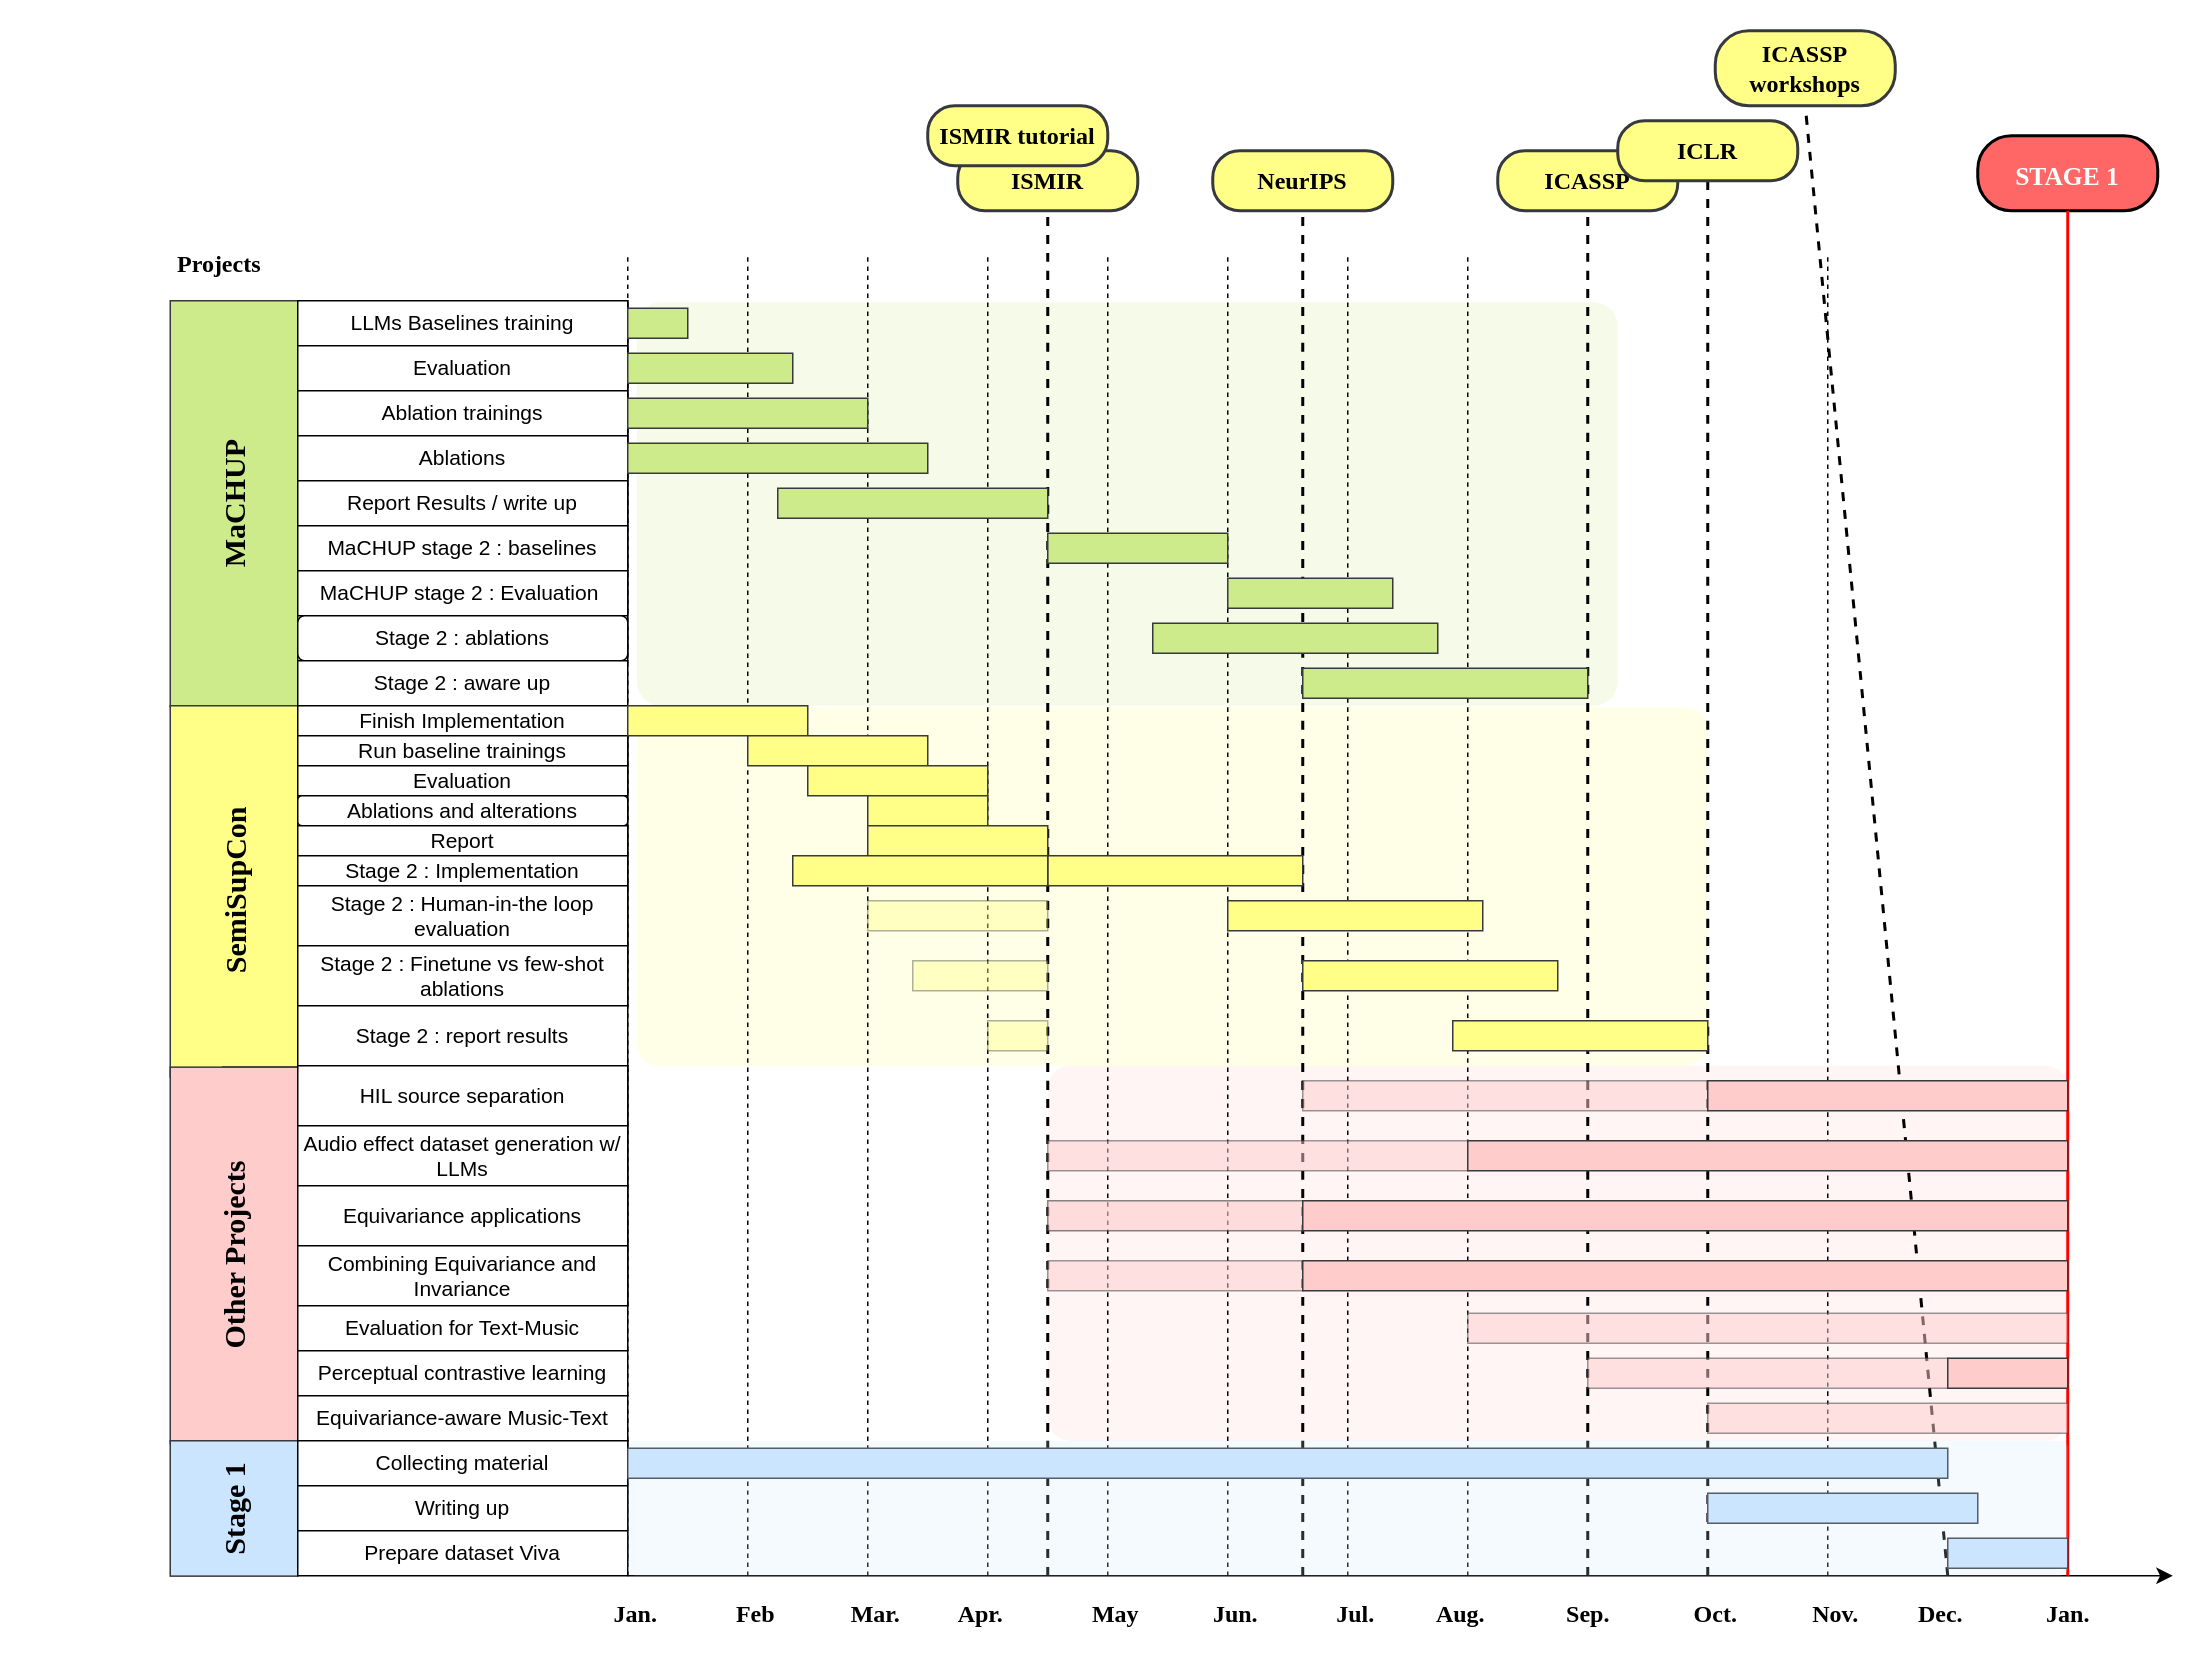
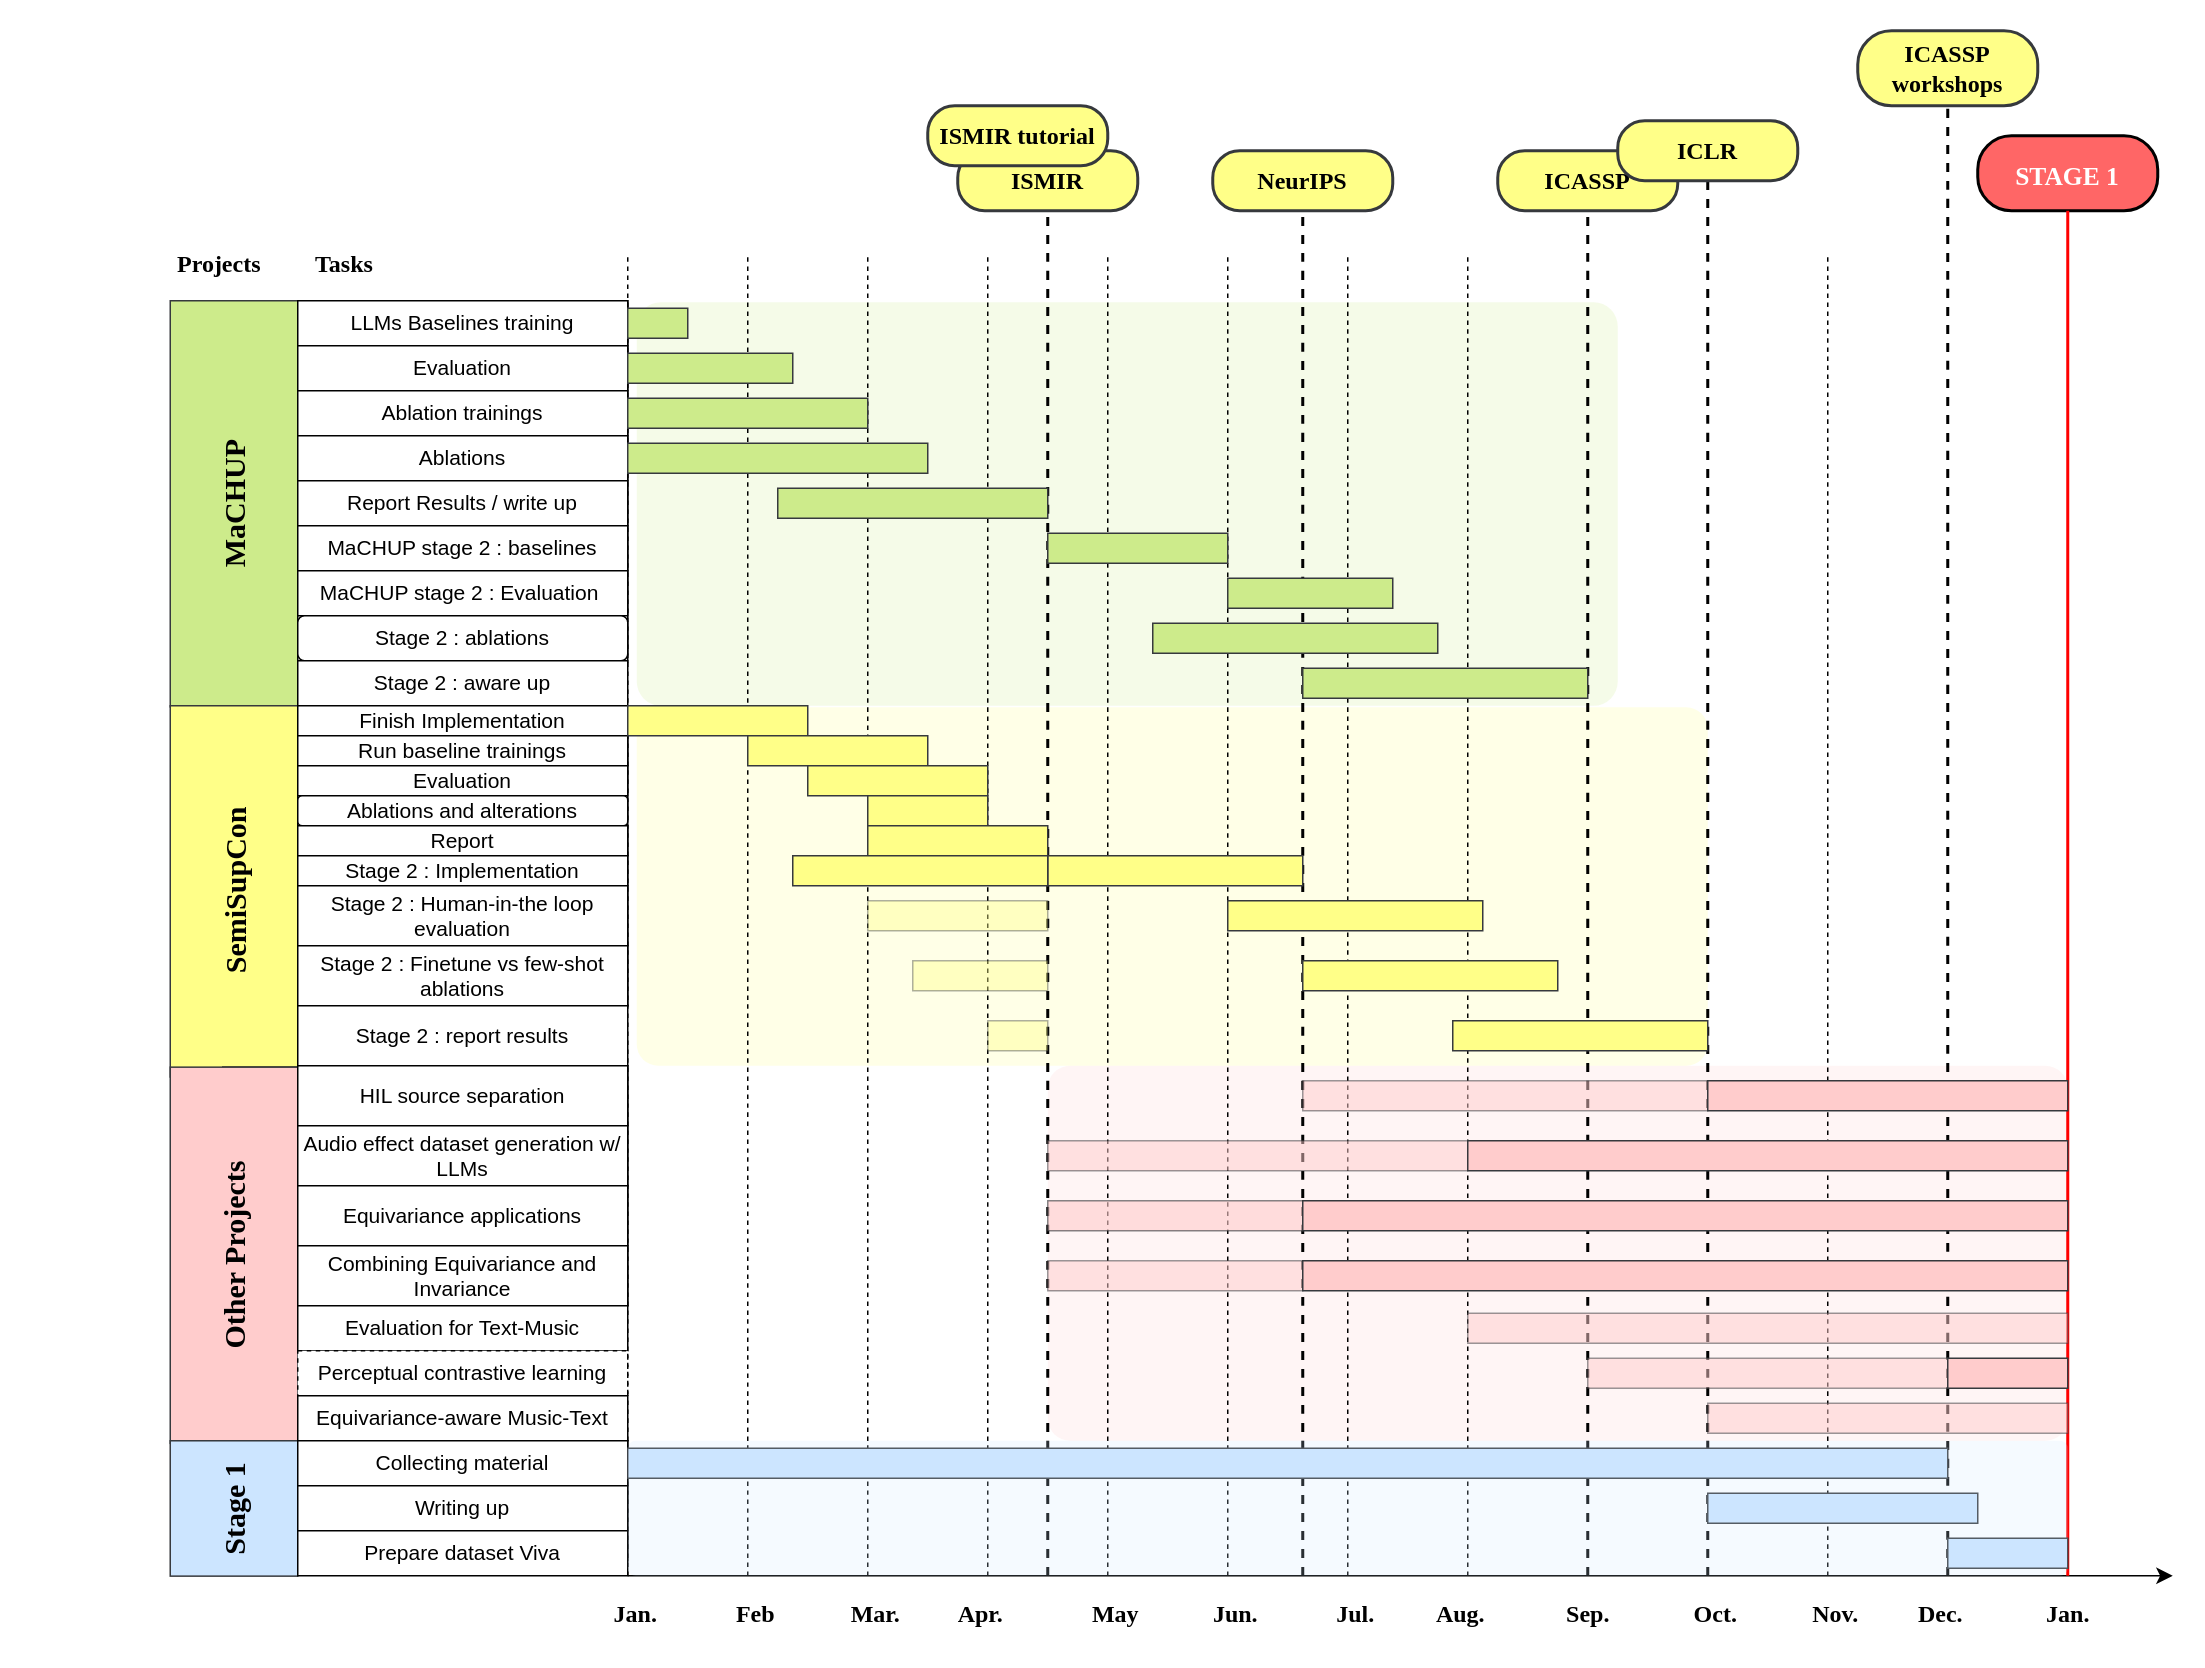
(1805, 68) -> (1948, 68)
none -> (358, 263)
(463, 1373) -> (463, 1373)
